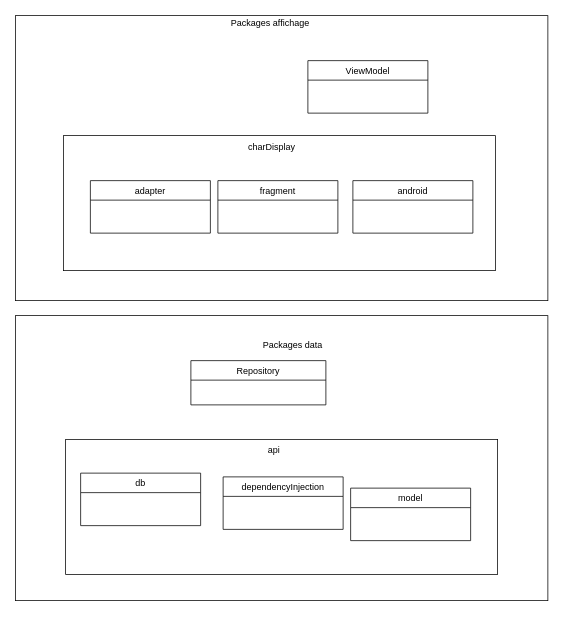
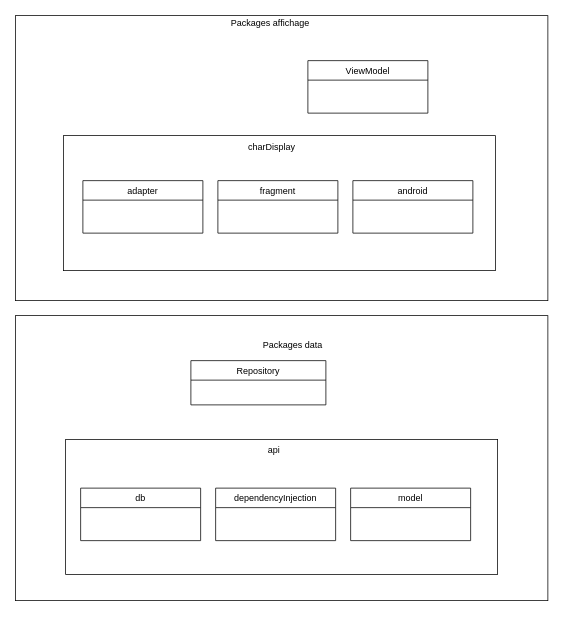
(150, 207) -> (143, 207)
(141, 499) -> (141, 514)
(283, 503) -> (276, 514)
